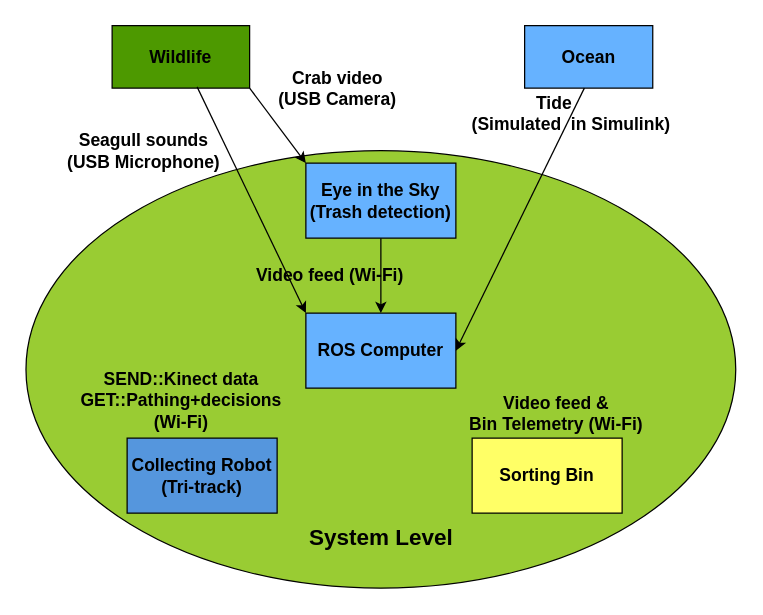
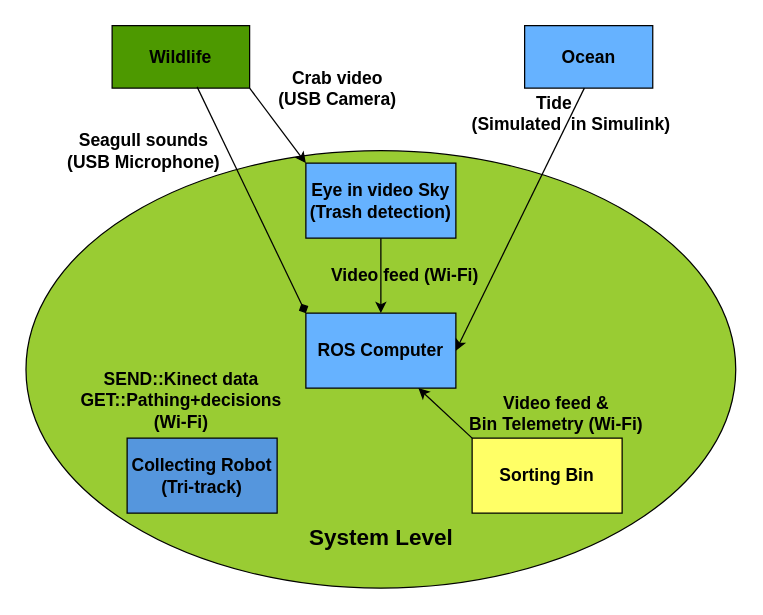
(381, 201) -> (381, 201)
(329, 276) -> (404, 276)
(301, 304) -> (301, 304)
none -> (448, 416)
